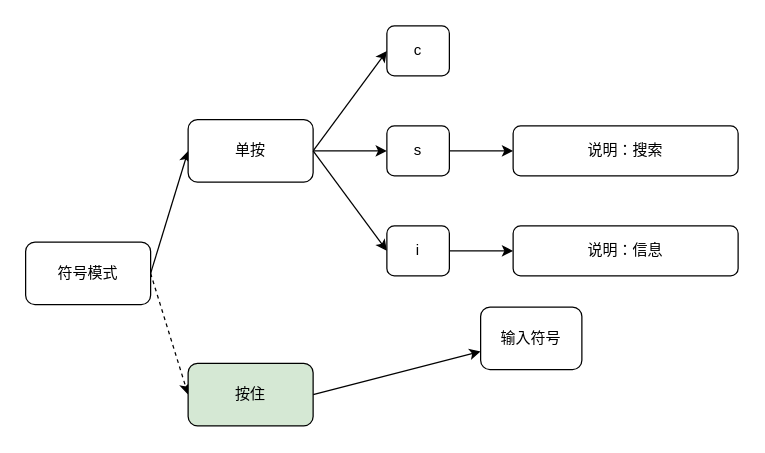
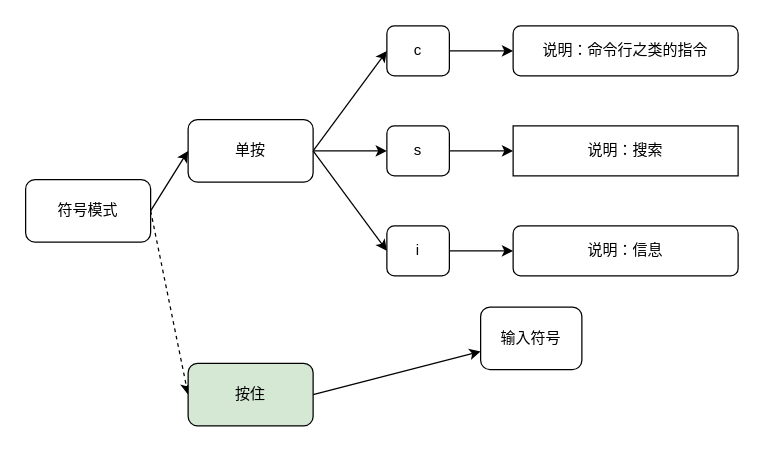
none -> (477, 51)
none -> (626, 51)
(626, 151) -> (626, 151)
(88, 273) -> (88, 211)
